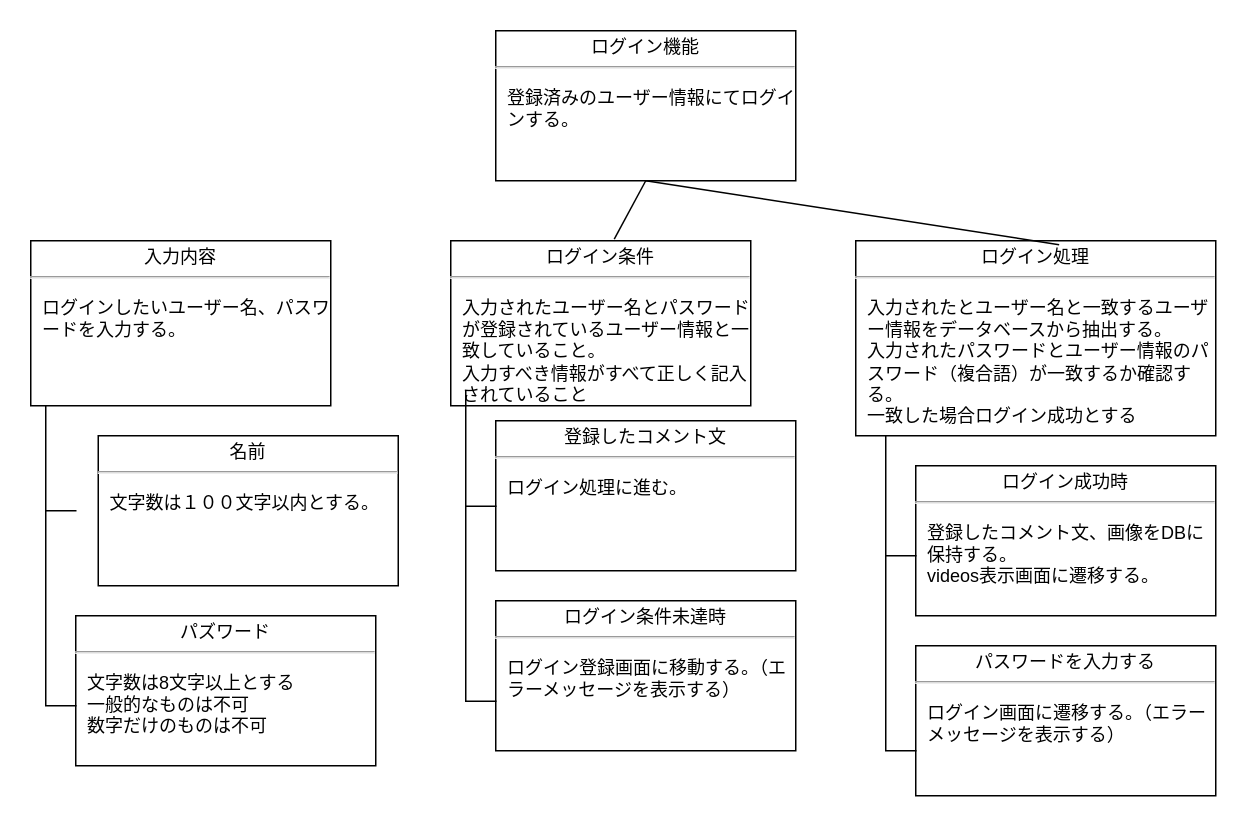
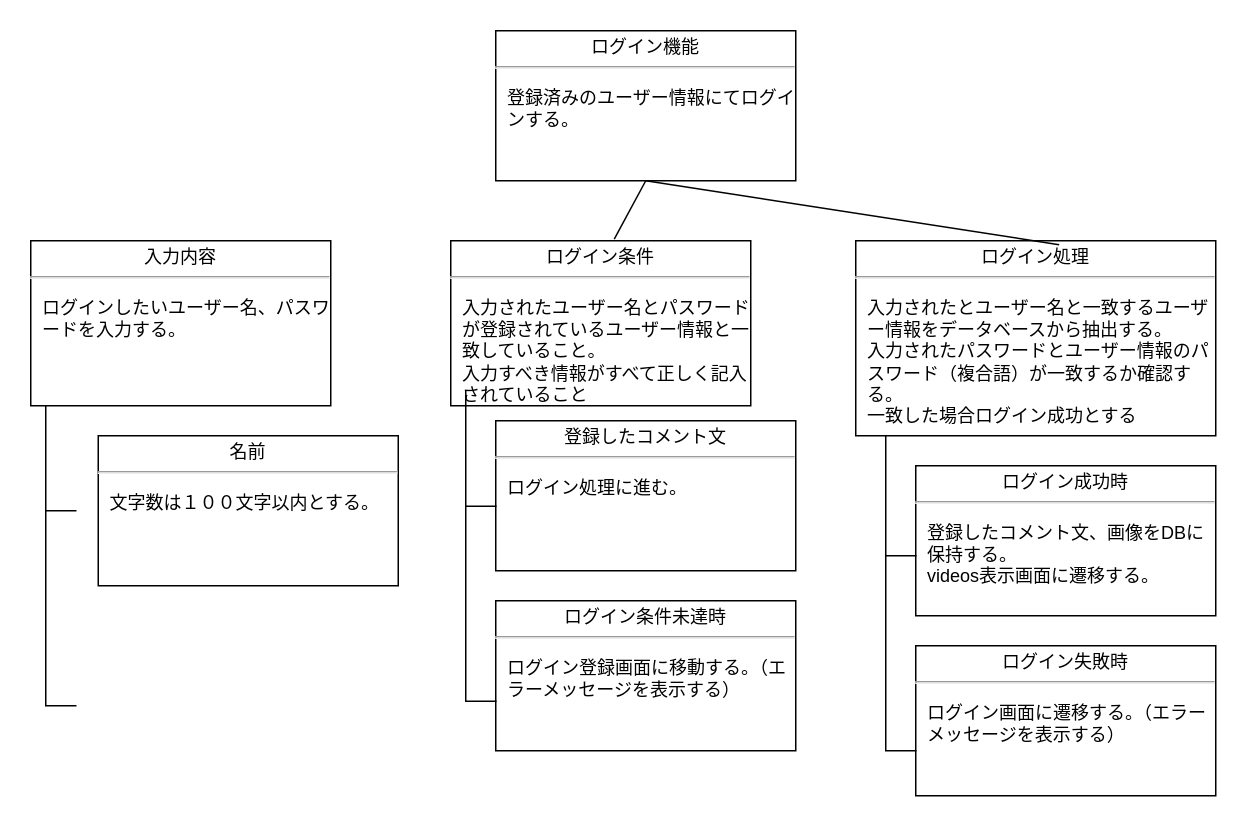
(1066, 646) -> (1066, 646)
(226, 691) -> none
